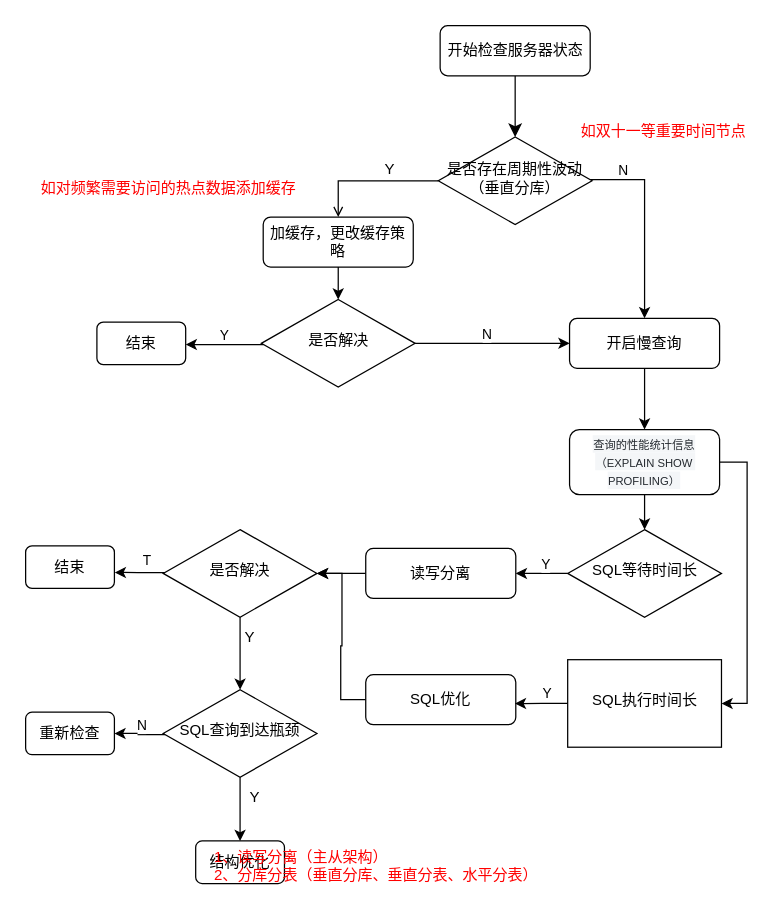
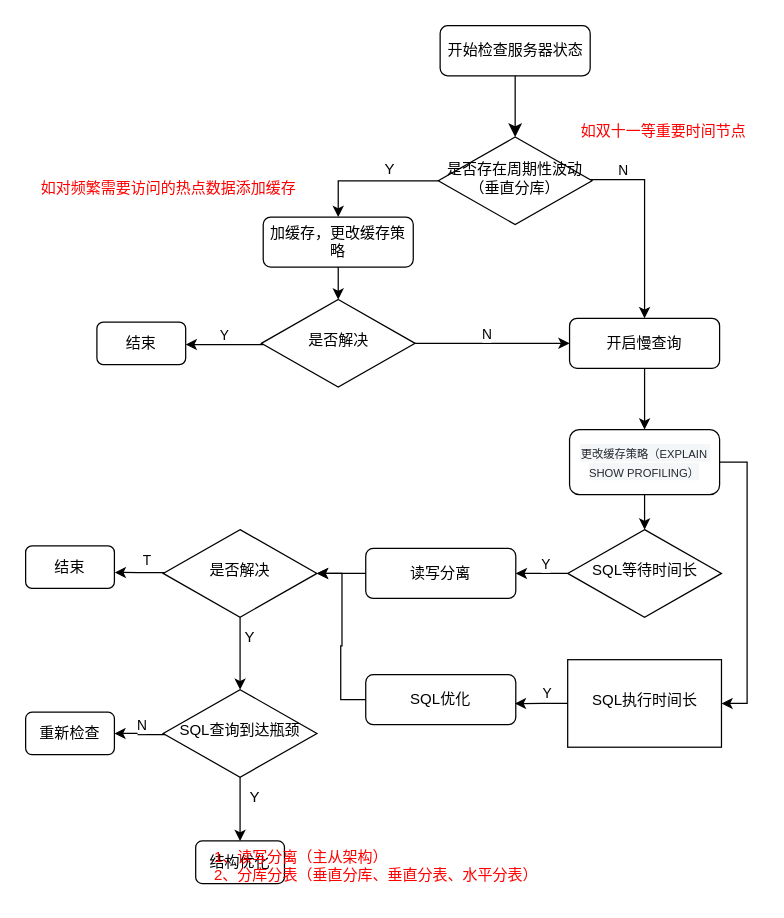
(338, 209) -> (338, 207)
(644, 462) -> (644, 462)
